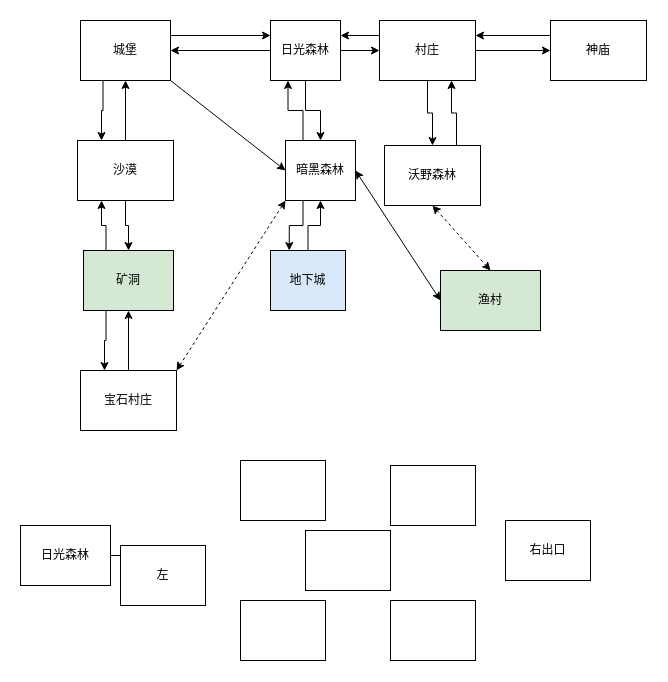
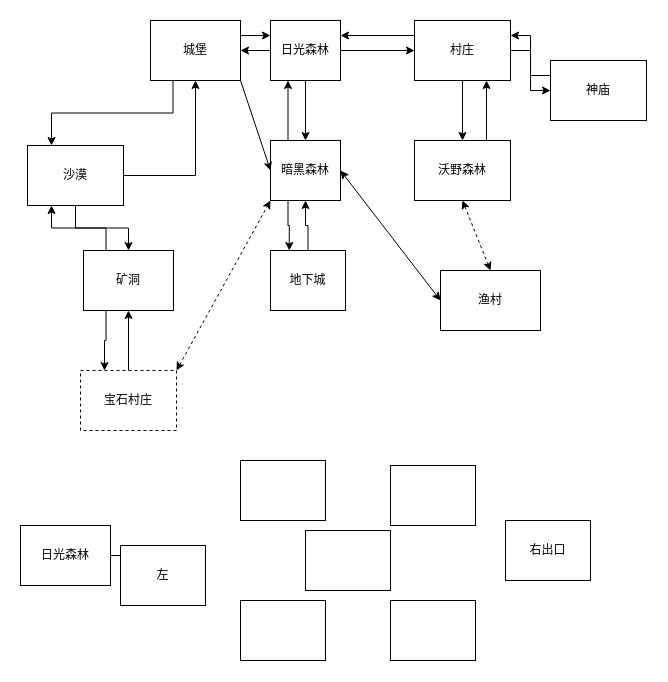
(126, 51) -> (196, 51)
(428, 51) -> (463, 51)
(599, 51) -> (599, 91)
(126, 171) -> (76, 176)
(321, 171) -> (306, 171)
(433, 176) -> (463, 171)
(129, 281) -> (129, 281)
(308, 281) -> (308, 281)
(491, 301) -> (491, 301)
(129, 401) -> (129, 401)
